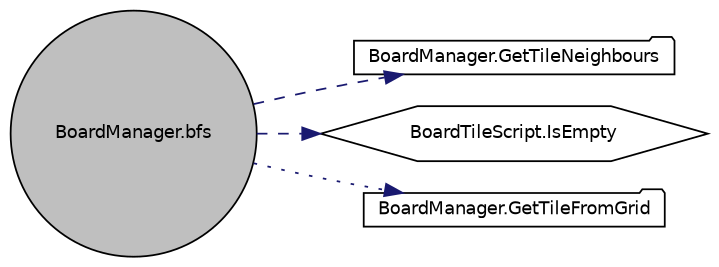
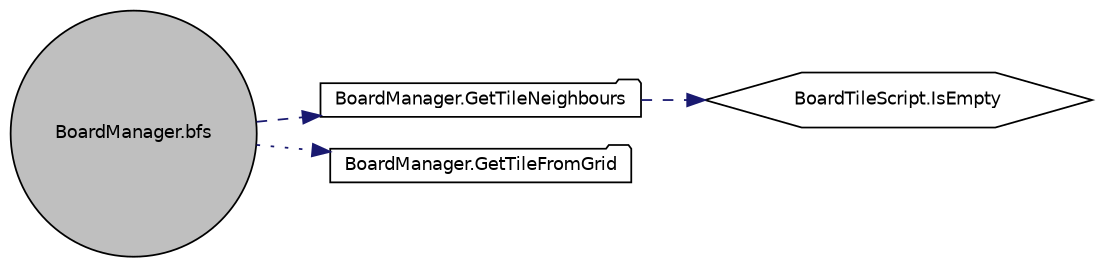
(279, 134) -> (664, 100)
